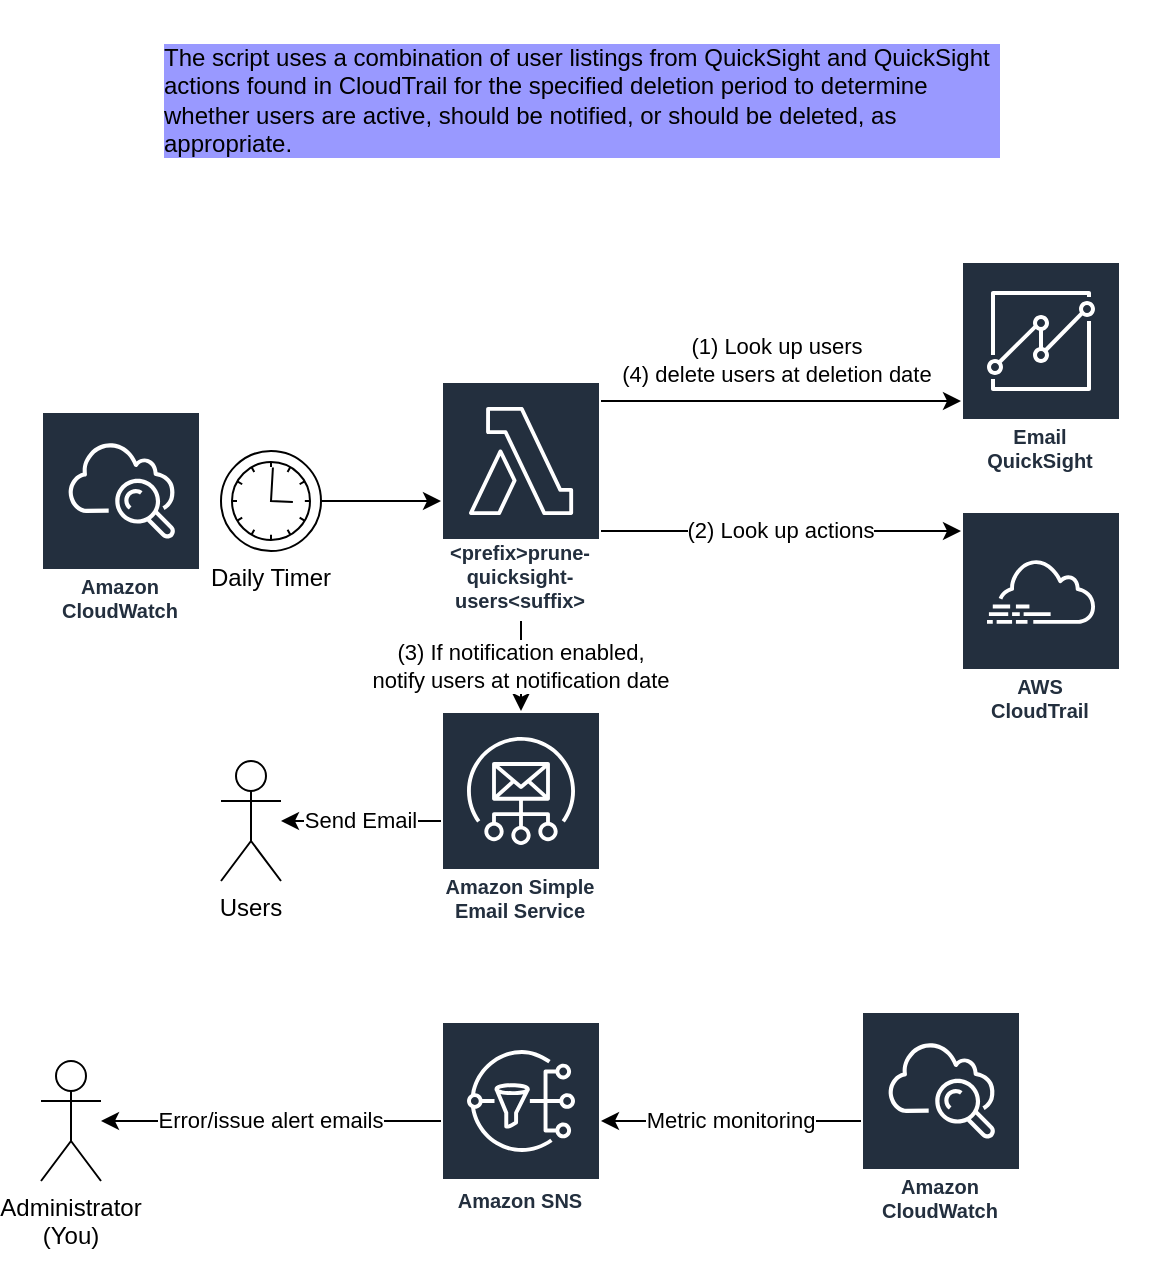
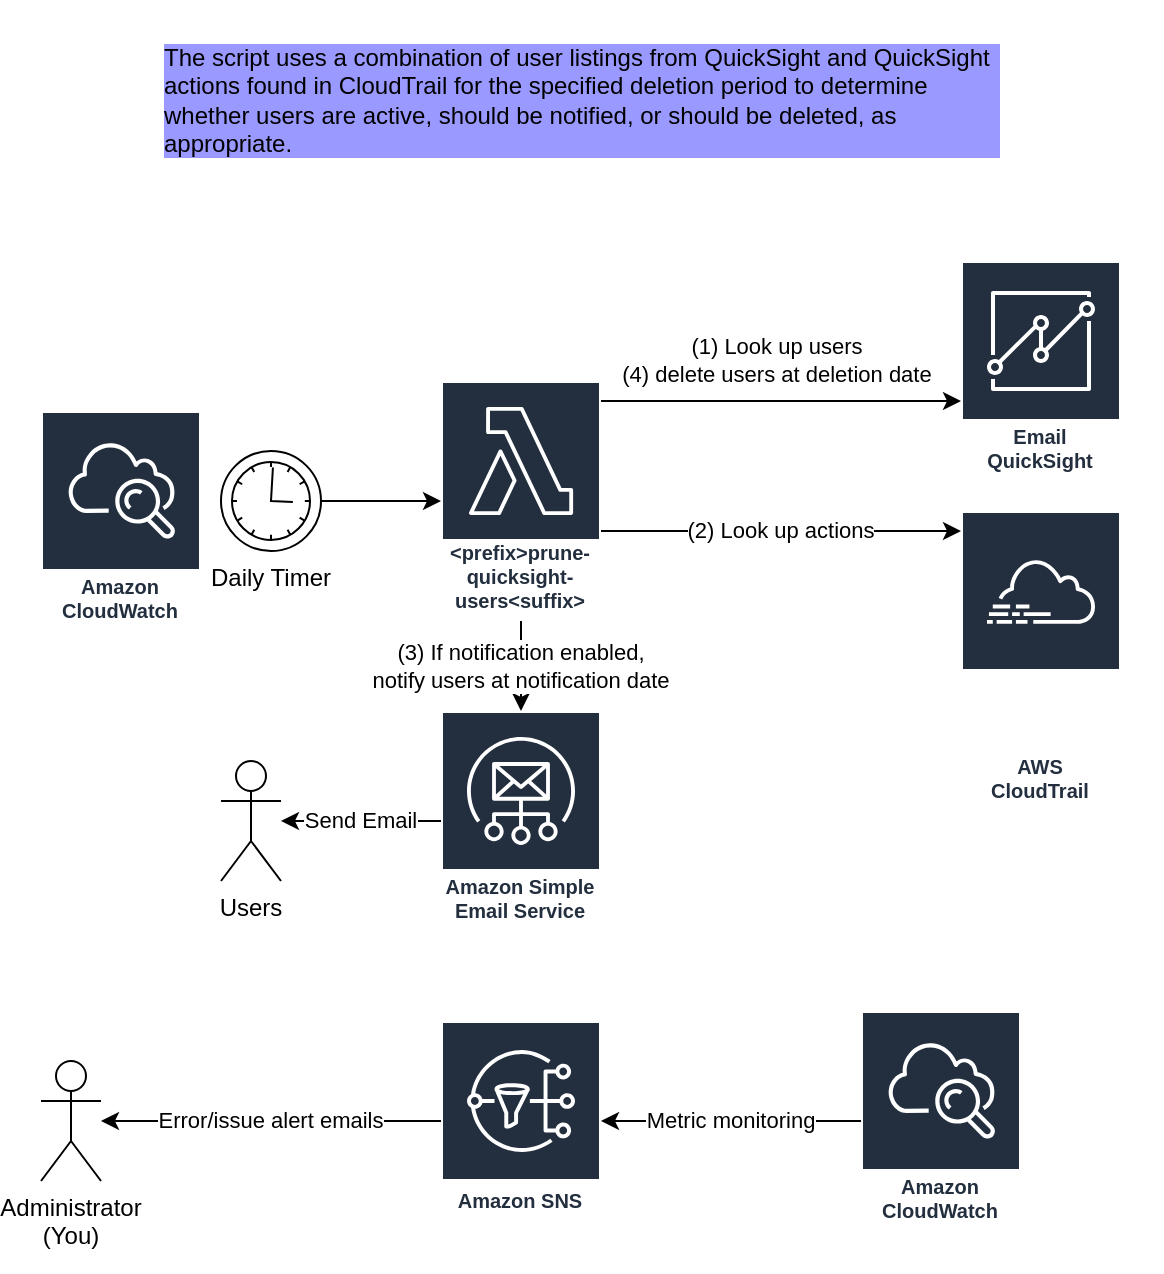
(1041, 621) -> (1041, 661)
